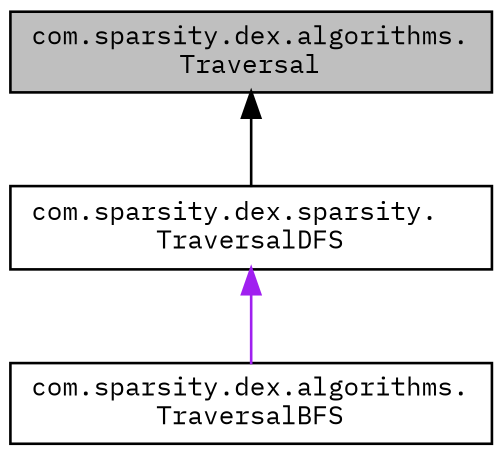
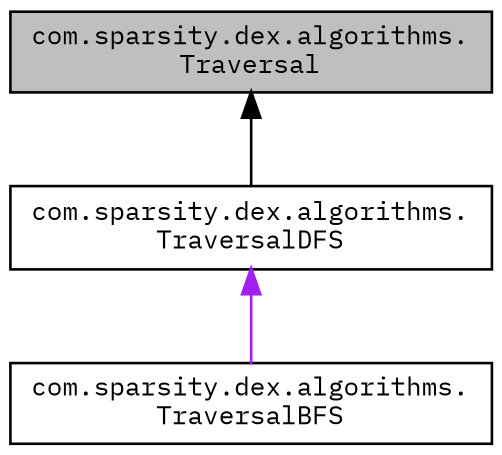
(251, 228) -> (251, 228)
